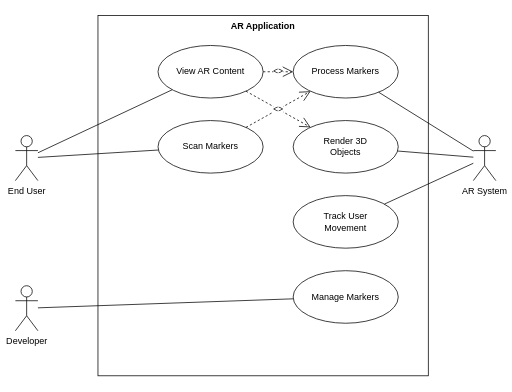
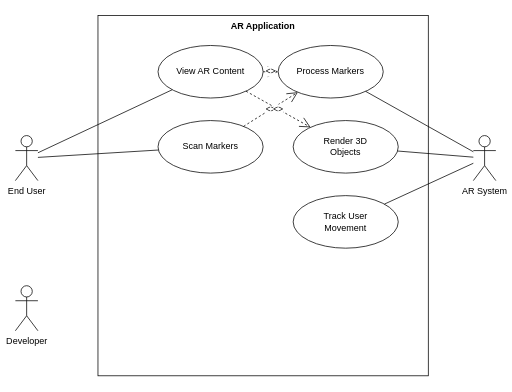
(345, 72) -> (330, 72)
(345, 297) -> none
(165, 303) -> none
